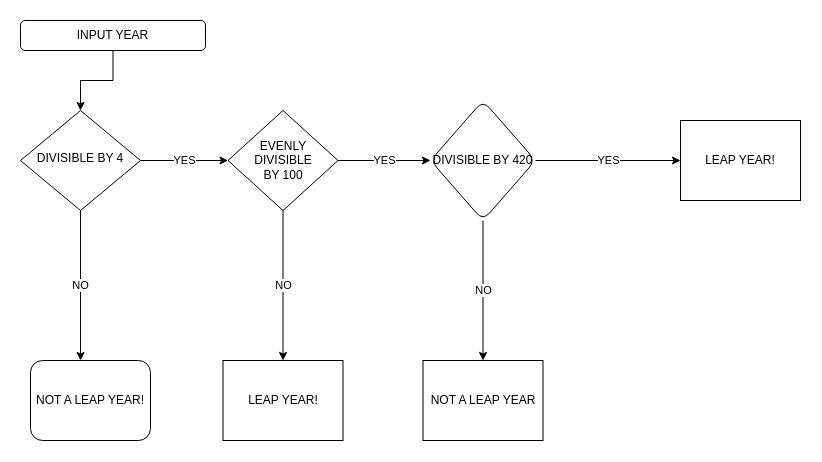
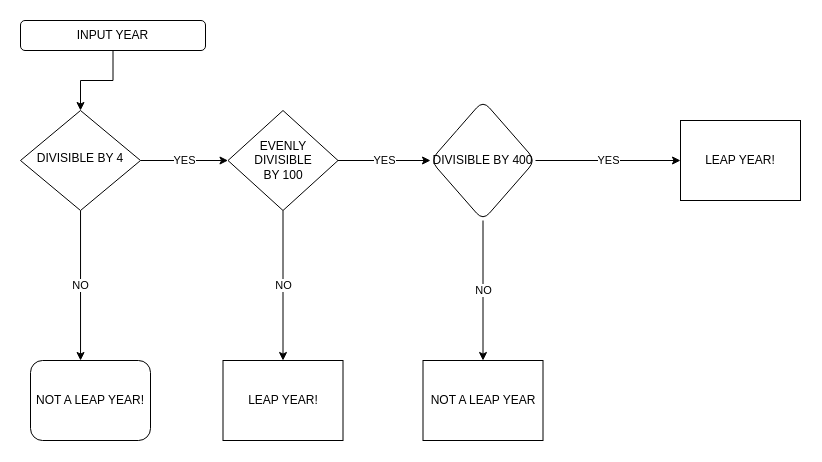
(483, 161) -> (483, 161)
